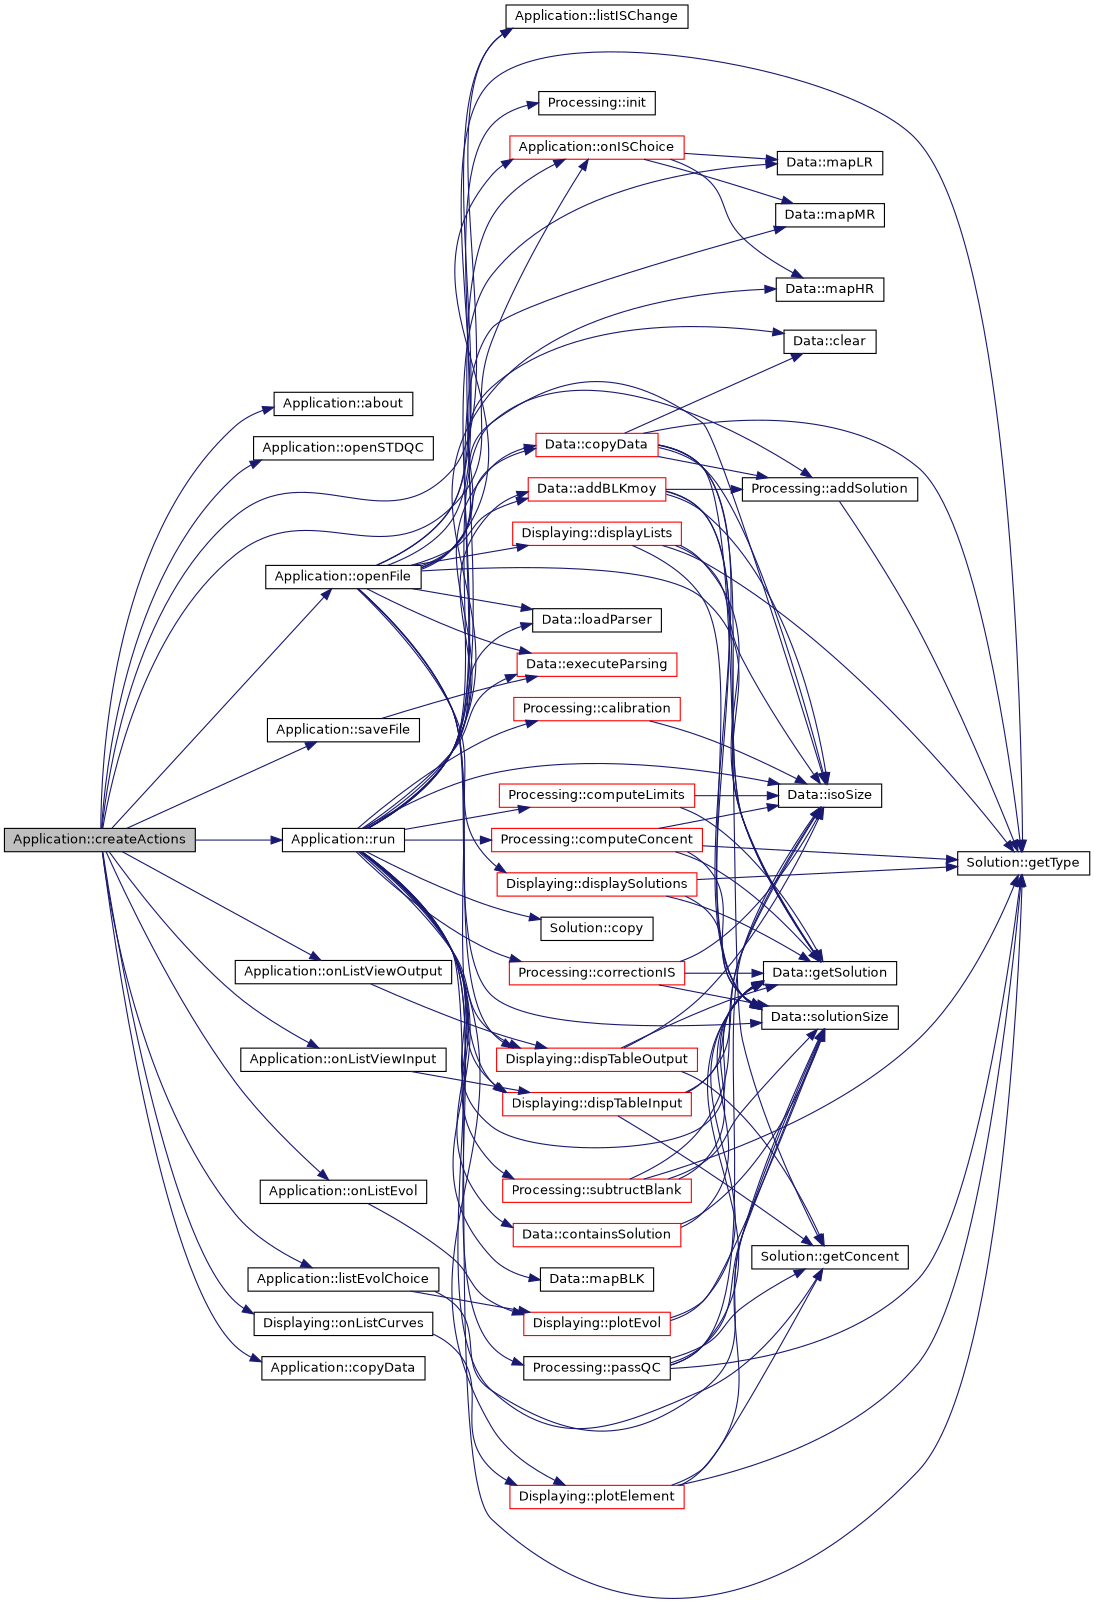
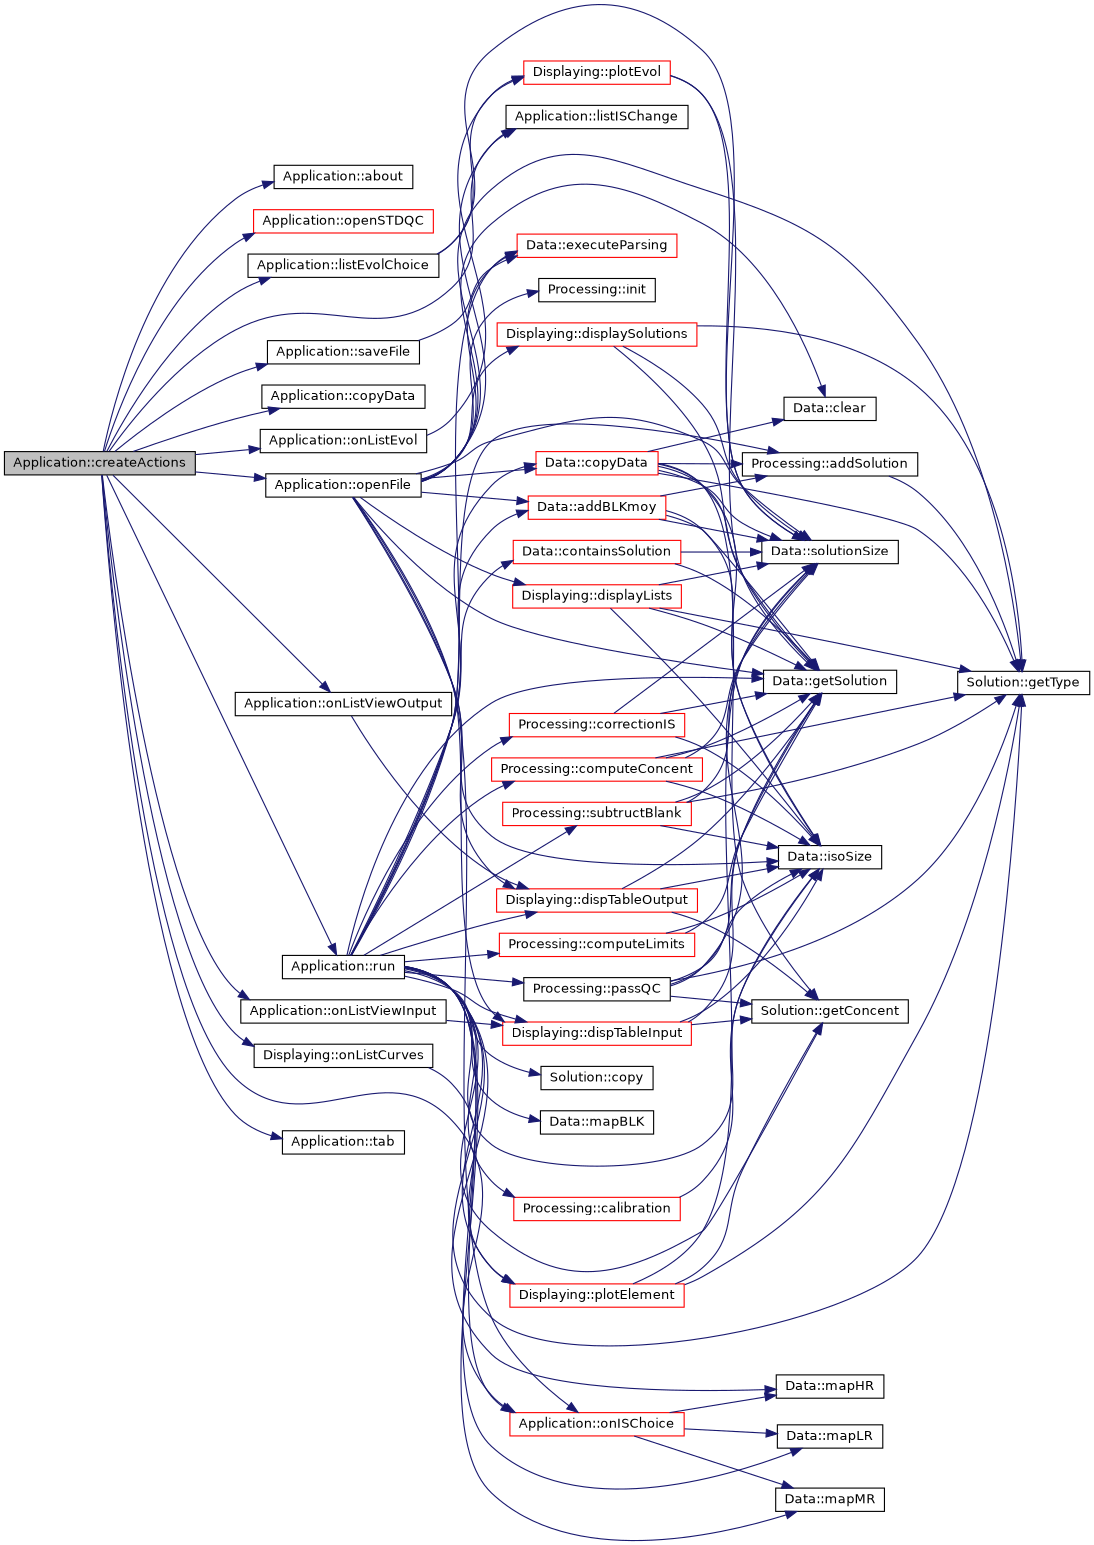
(343, 448) -> (343, 221)
(597, 620) -> none
none -> (343, 1142)
